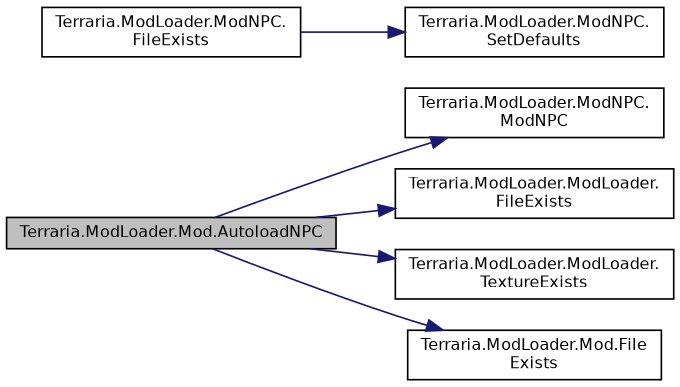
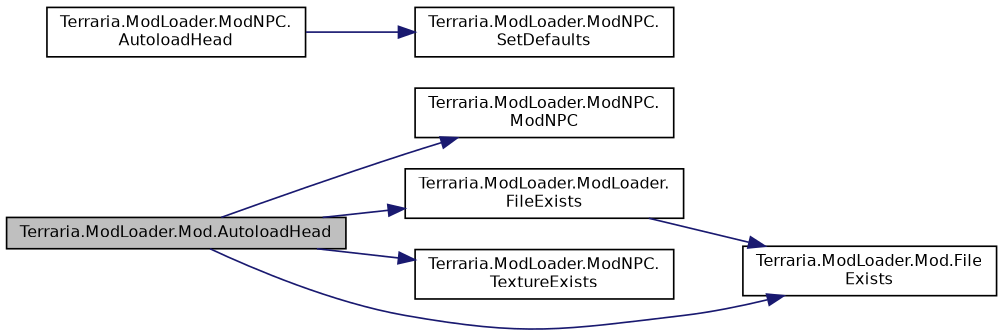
(171, 32) -> (176, 32)
none -> (699, 230)
(171, 233) -> (176, 233)
(535, 274) -> (544, 274)
